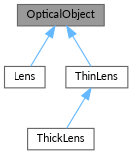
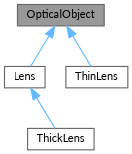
(76, 113) -> (46, 113)
